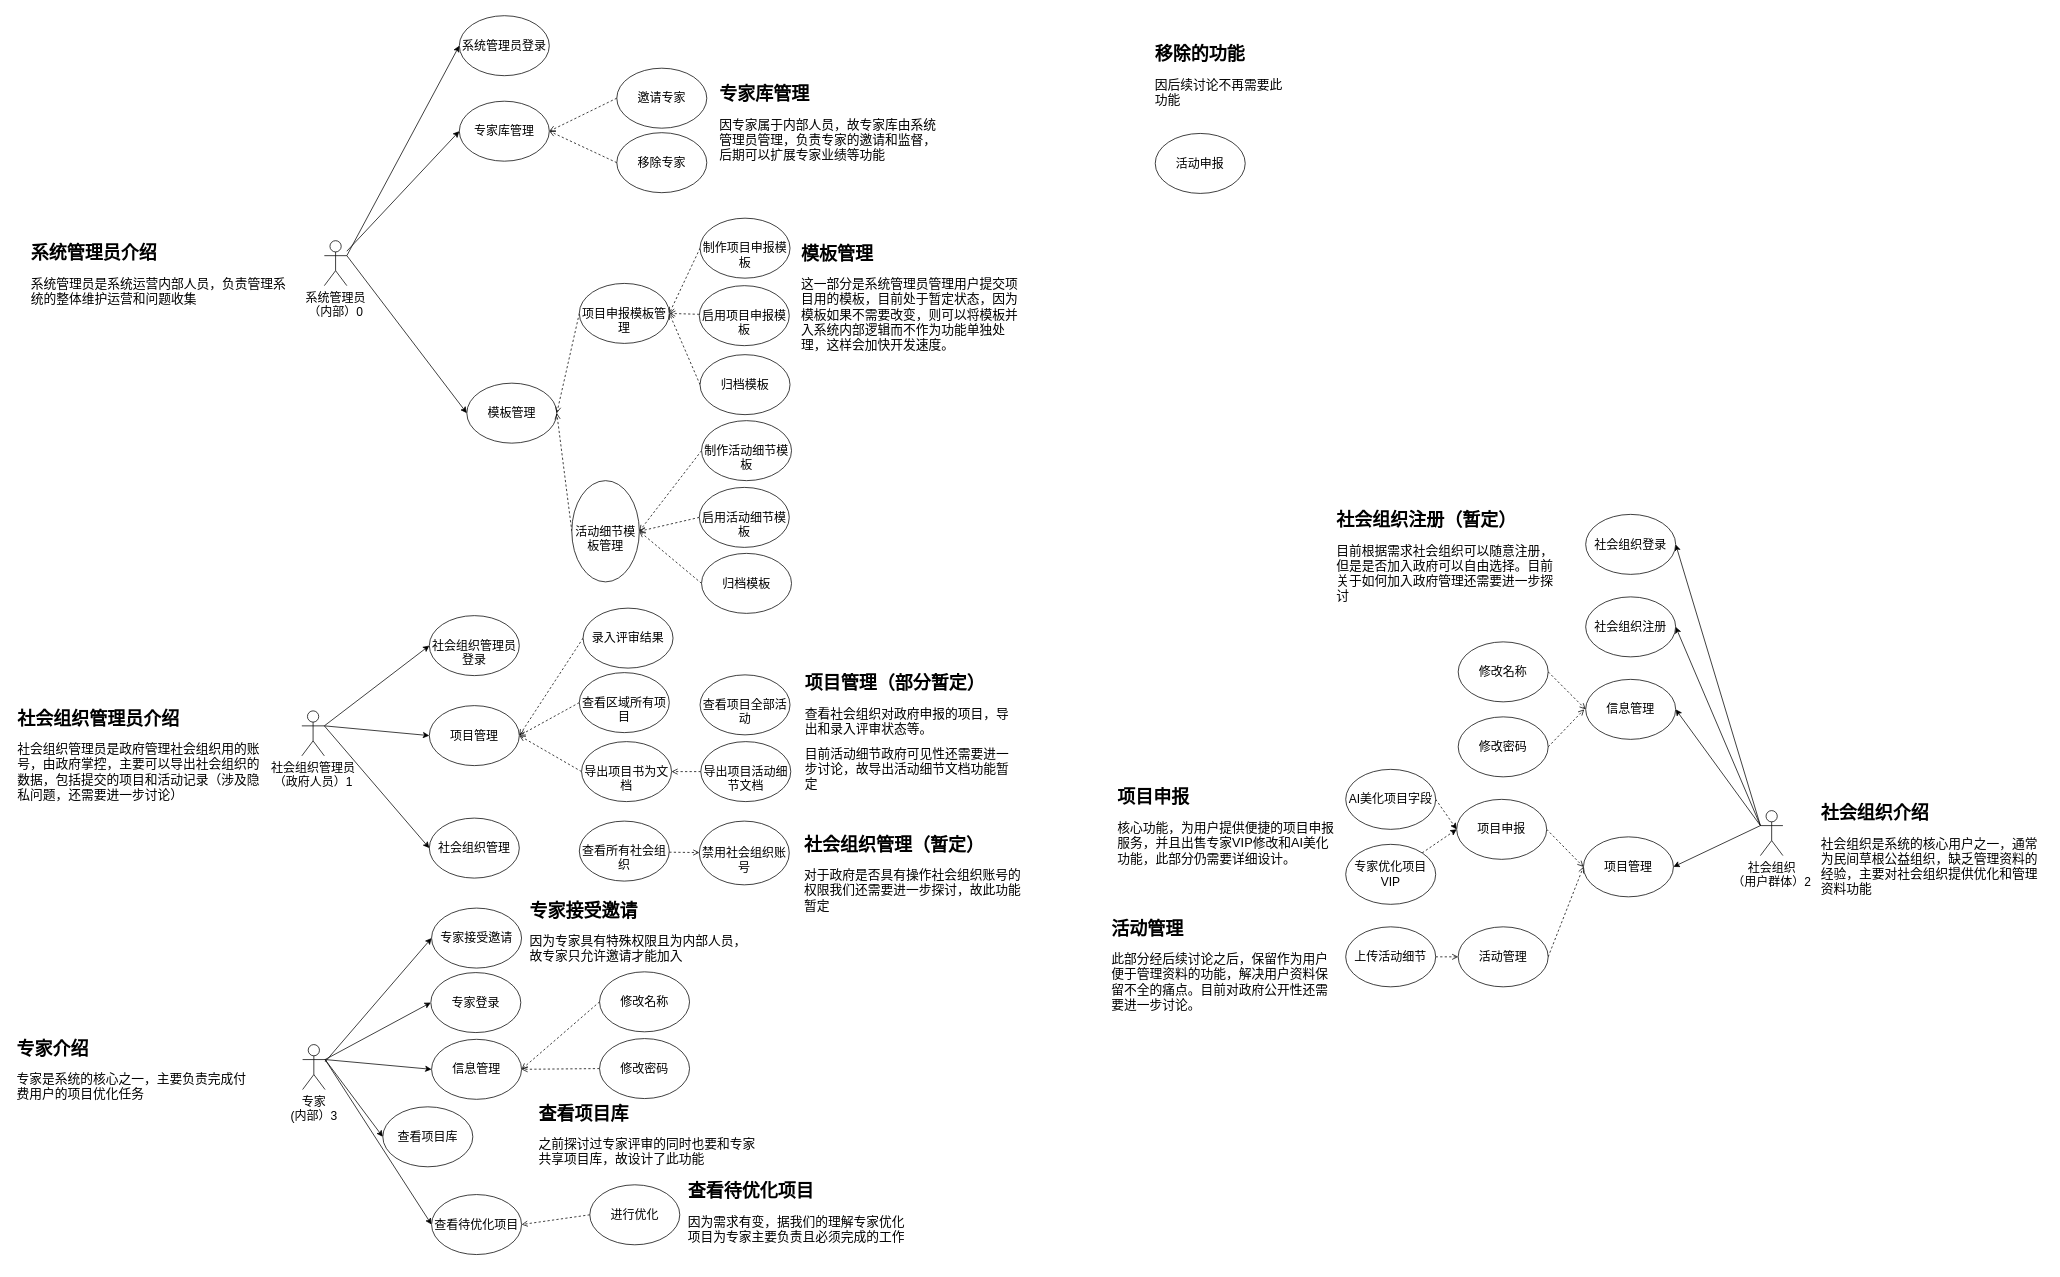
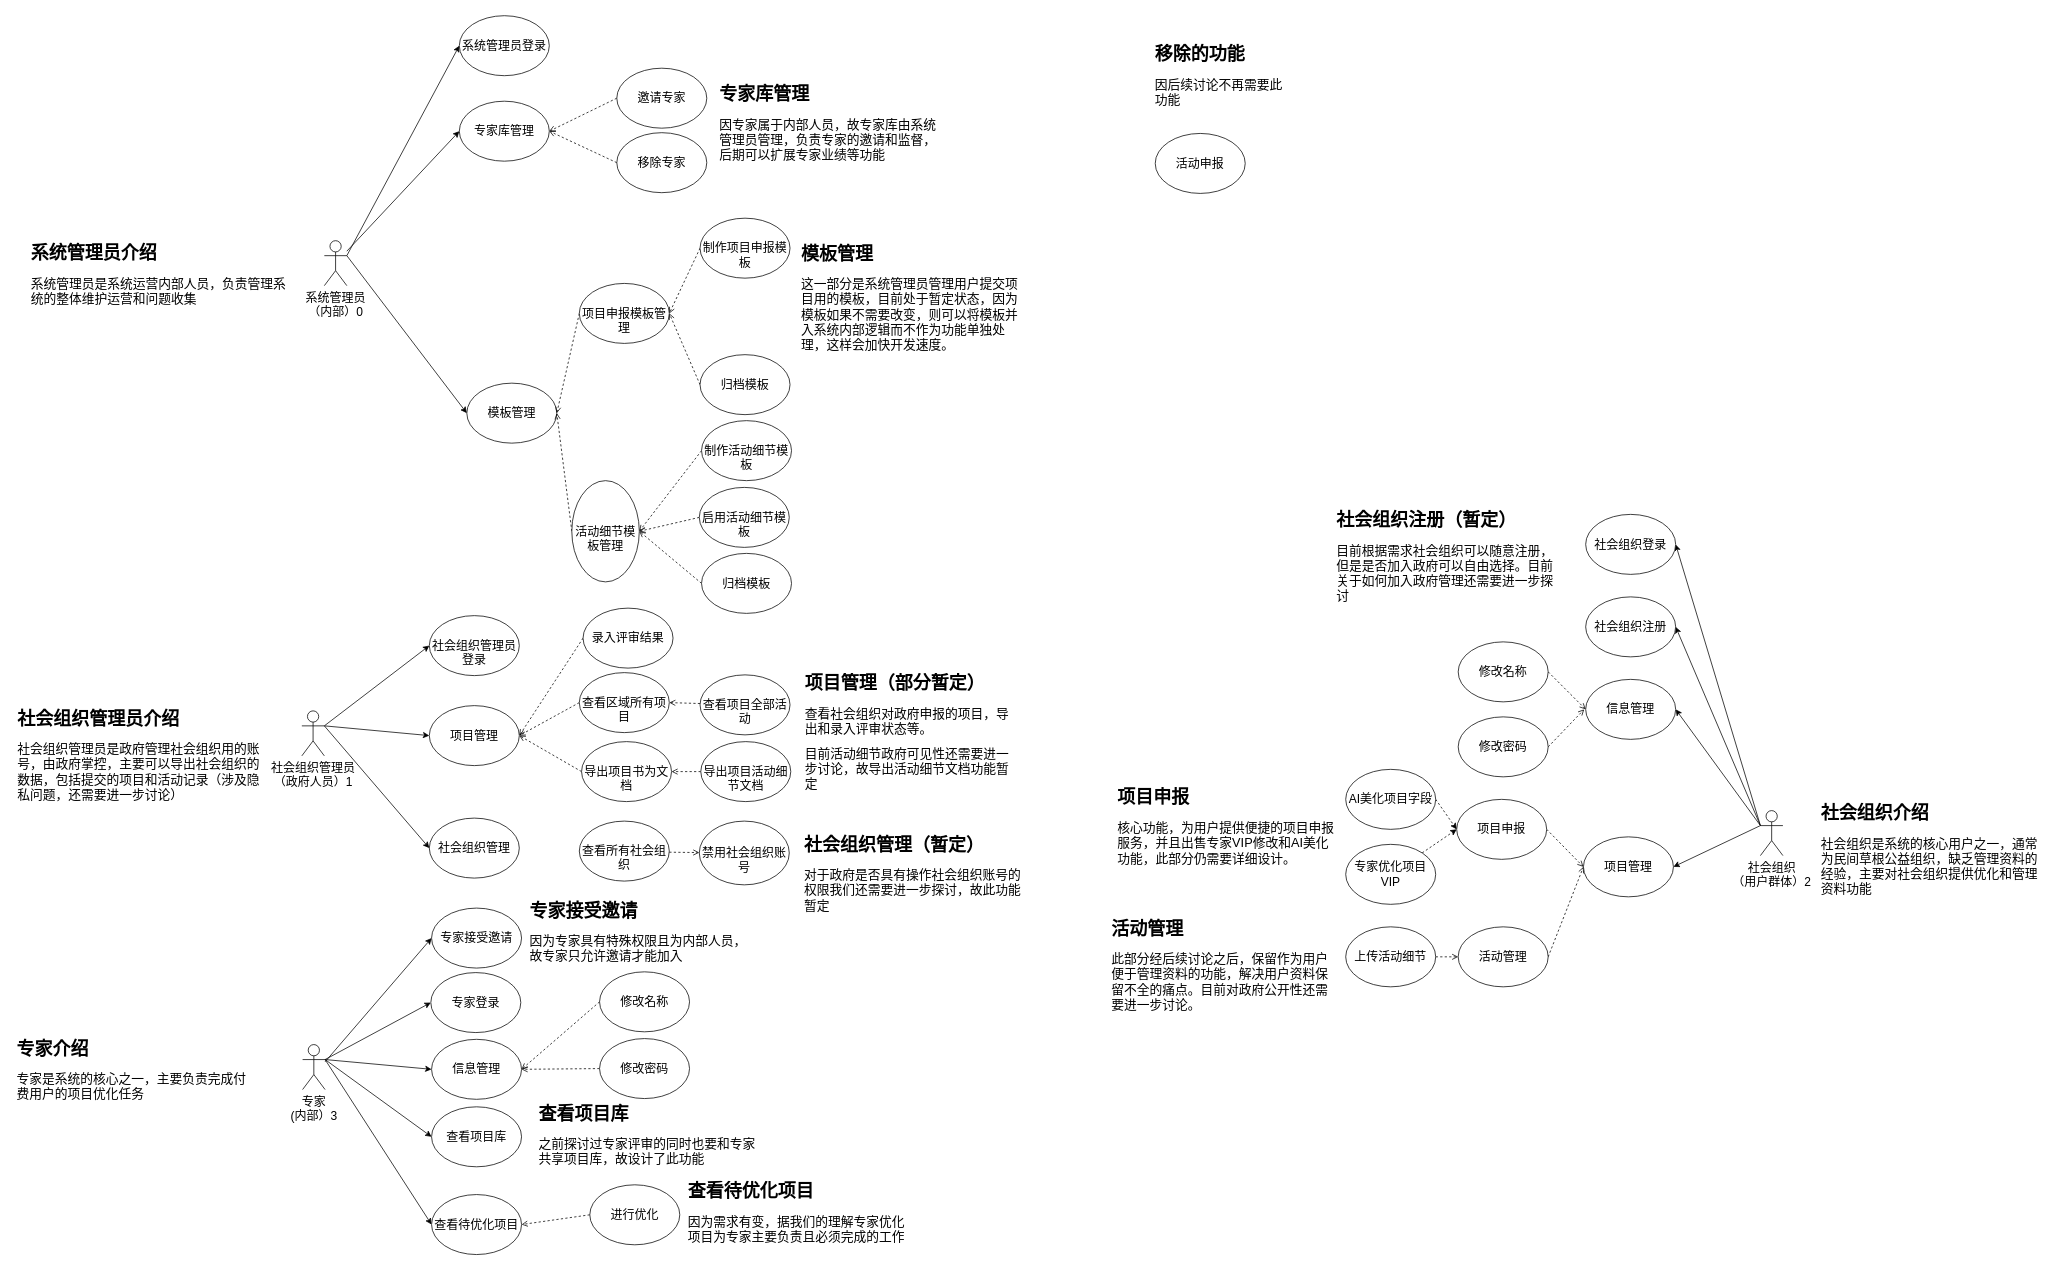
(685, 314) -> none
(744, 315) -> none
none -> (686, 703)
(428, 1137) -> (477, 1137)
